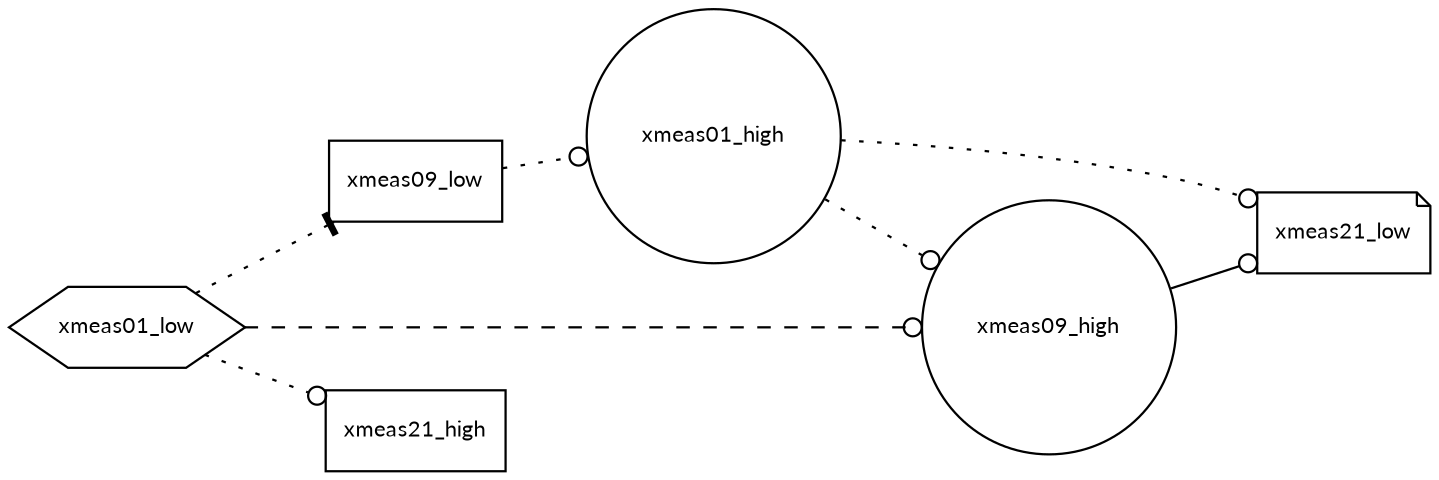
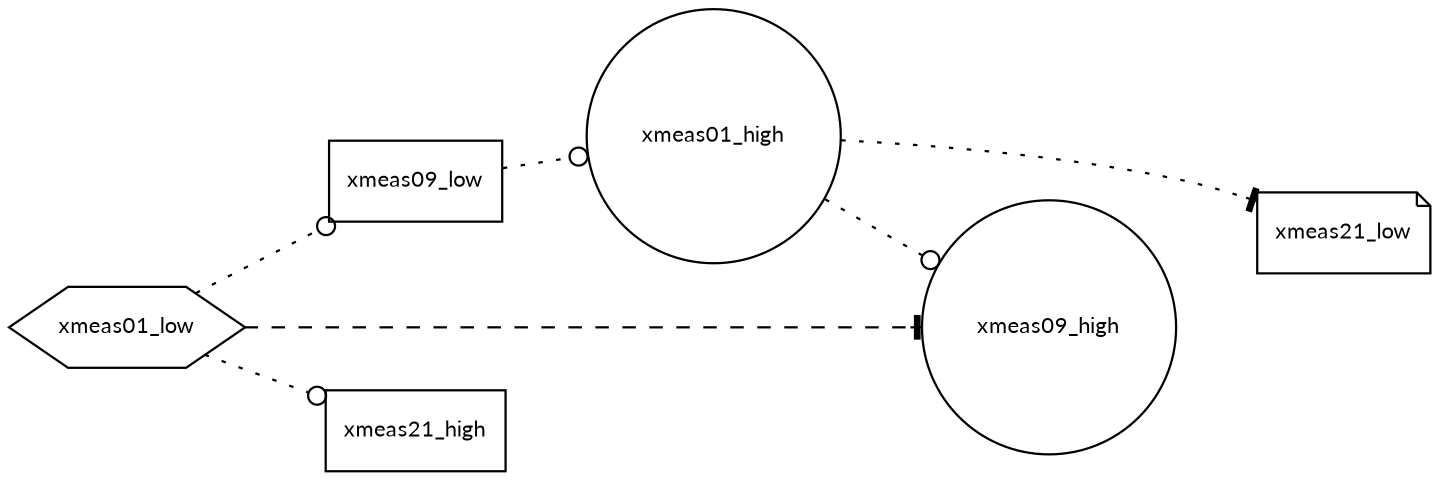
(1045, 158) -> (1045, 158)
(257, 262) -> (257, 262)
(1205, 277) -> none
(577, 327) -> (577, 327)
